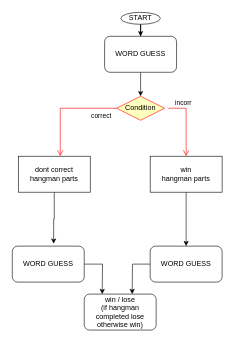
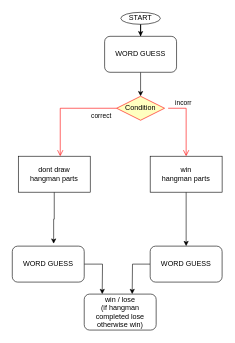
(54, 174) -> (54, 174)
